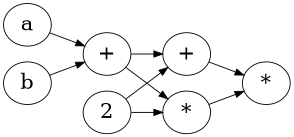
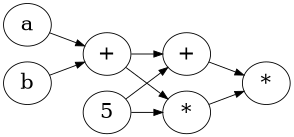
(107, 112) -> (107, 112)
